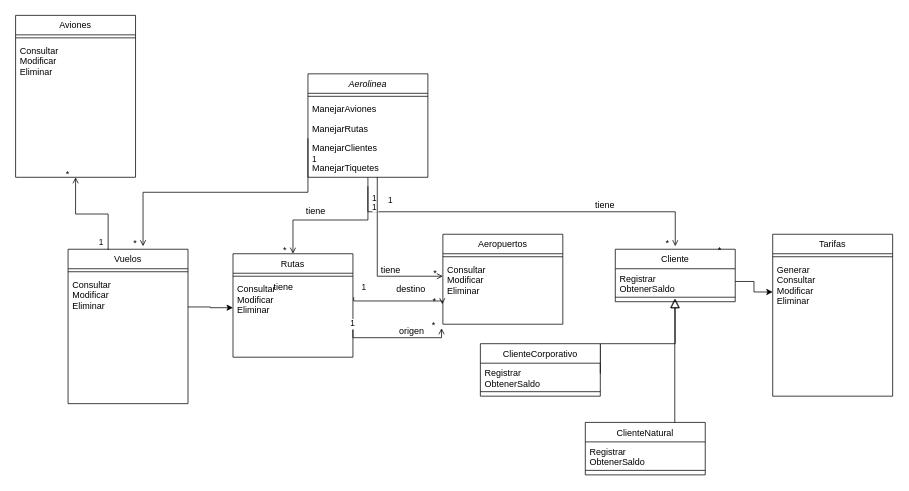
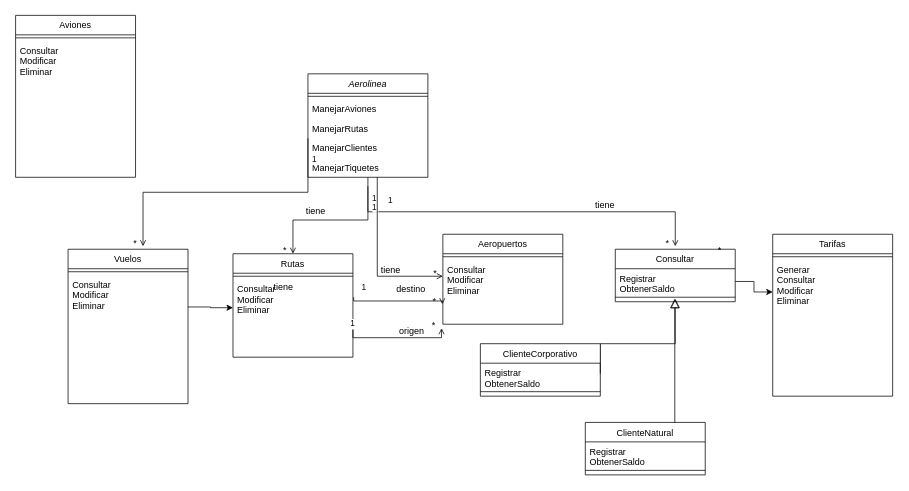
(108, 230) -> none
(675, 260) -> (675, 260)
